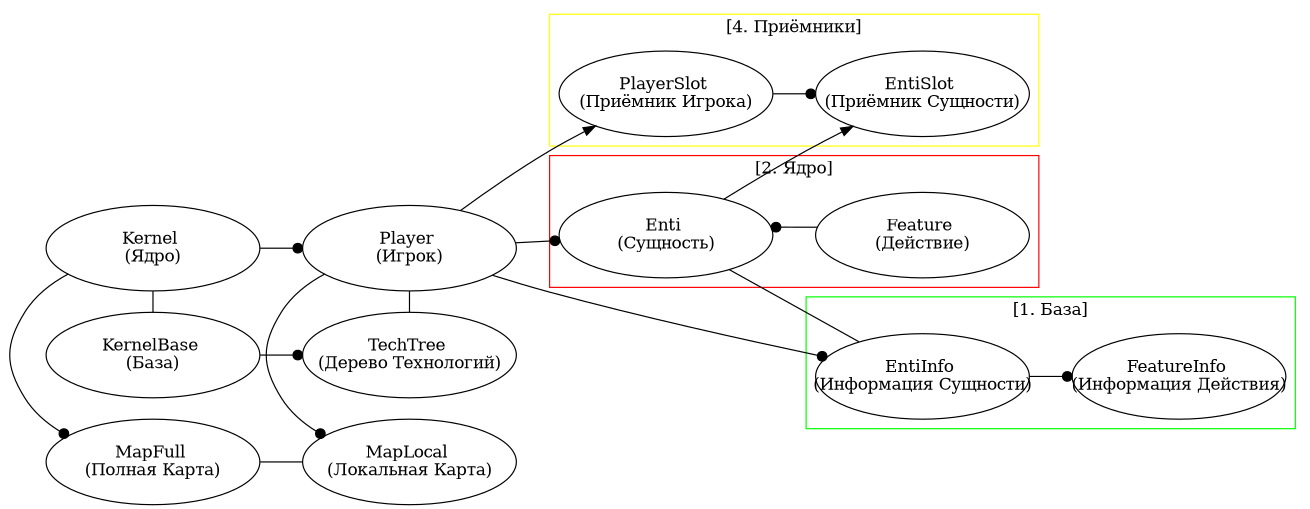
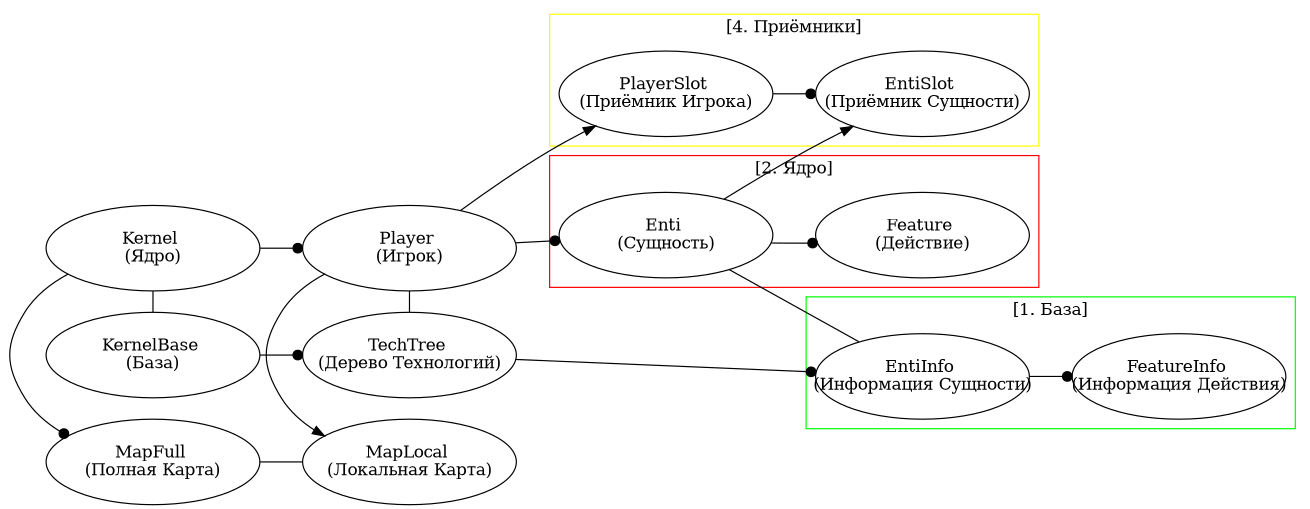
(799, 227) -> (789, 243)
(654, 319) -> (661, 366)
(267, 345) -> (267, 345)
